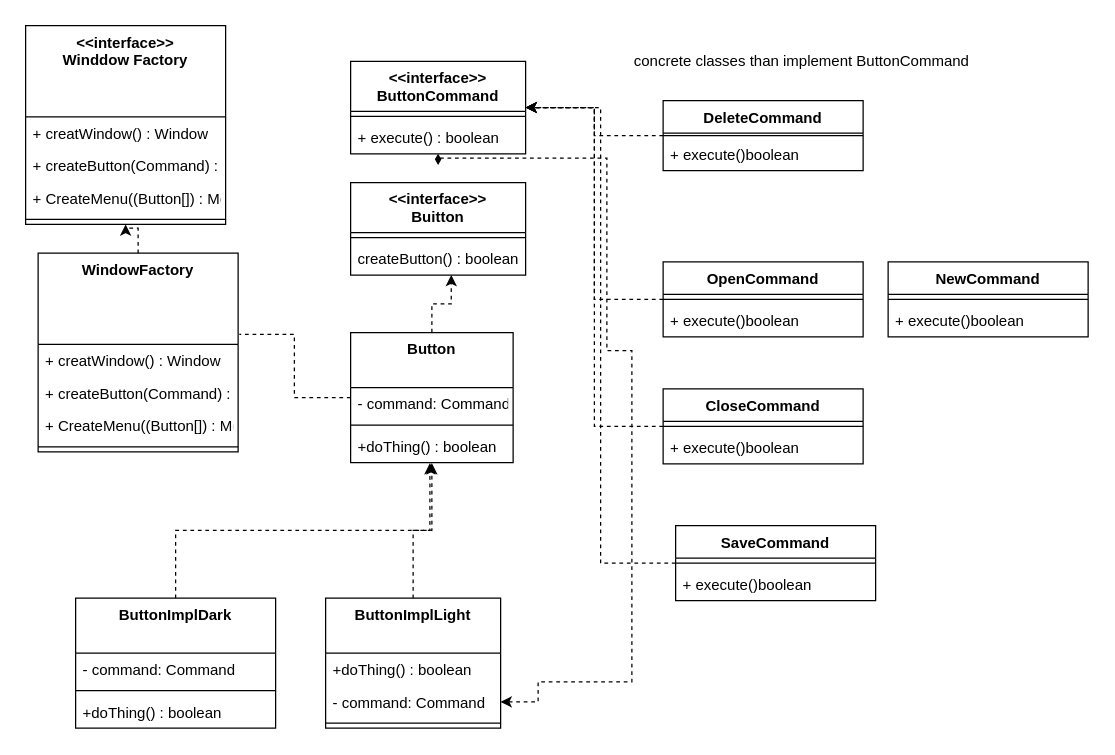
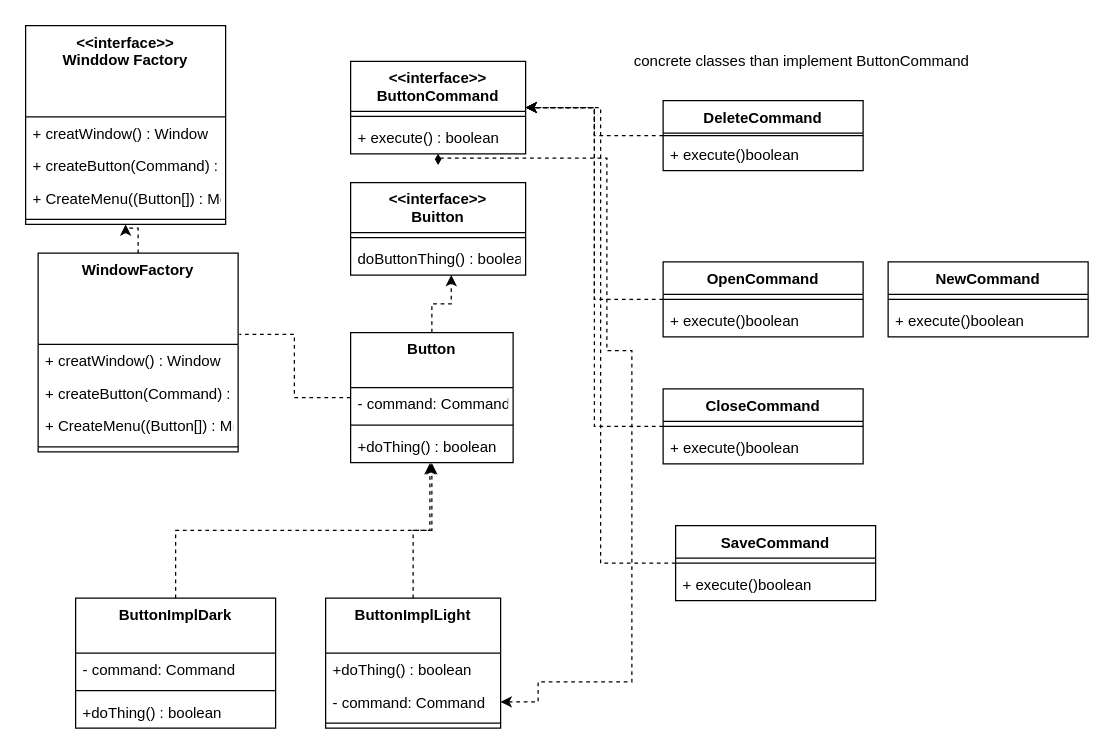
(451, 259) -> (453, 259)
